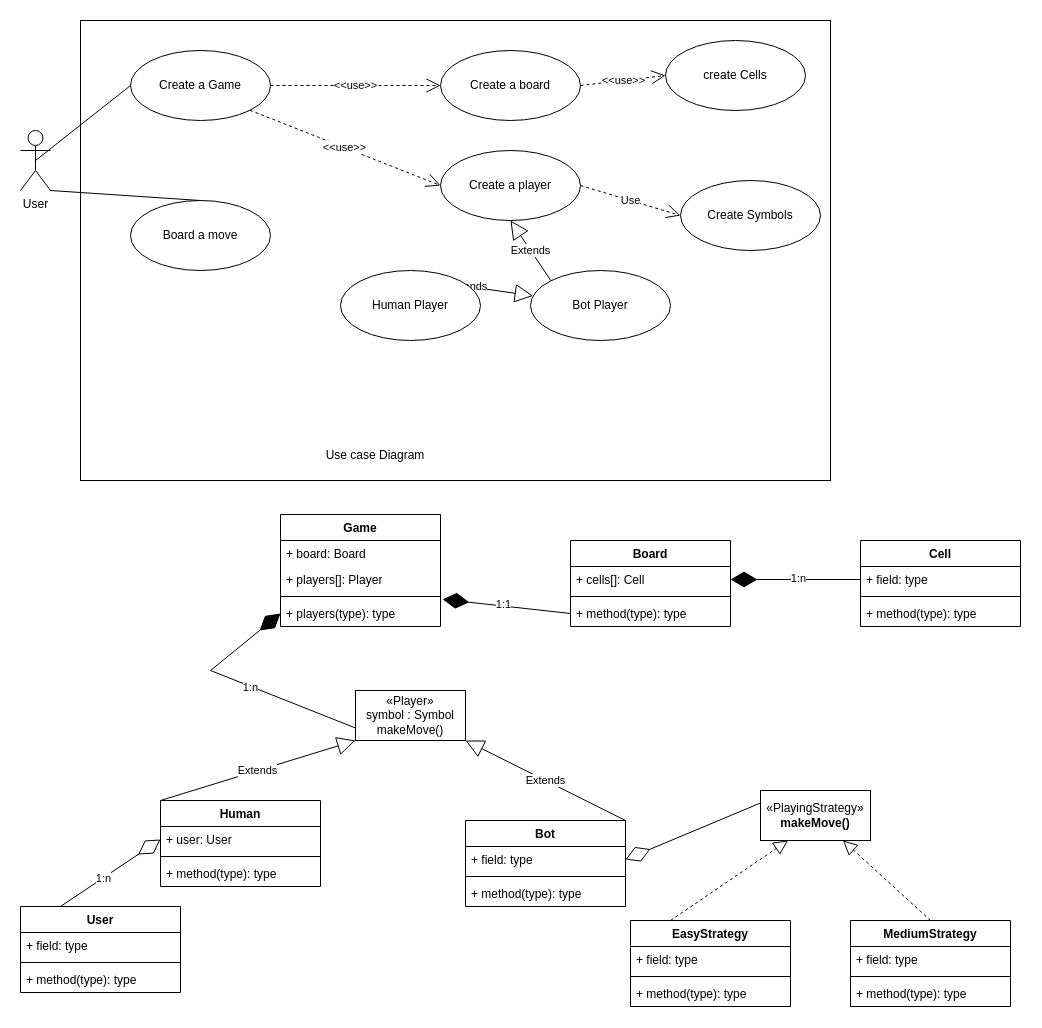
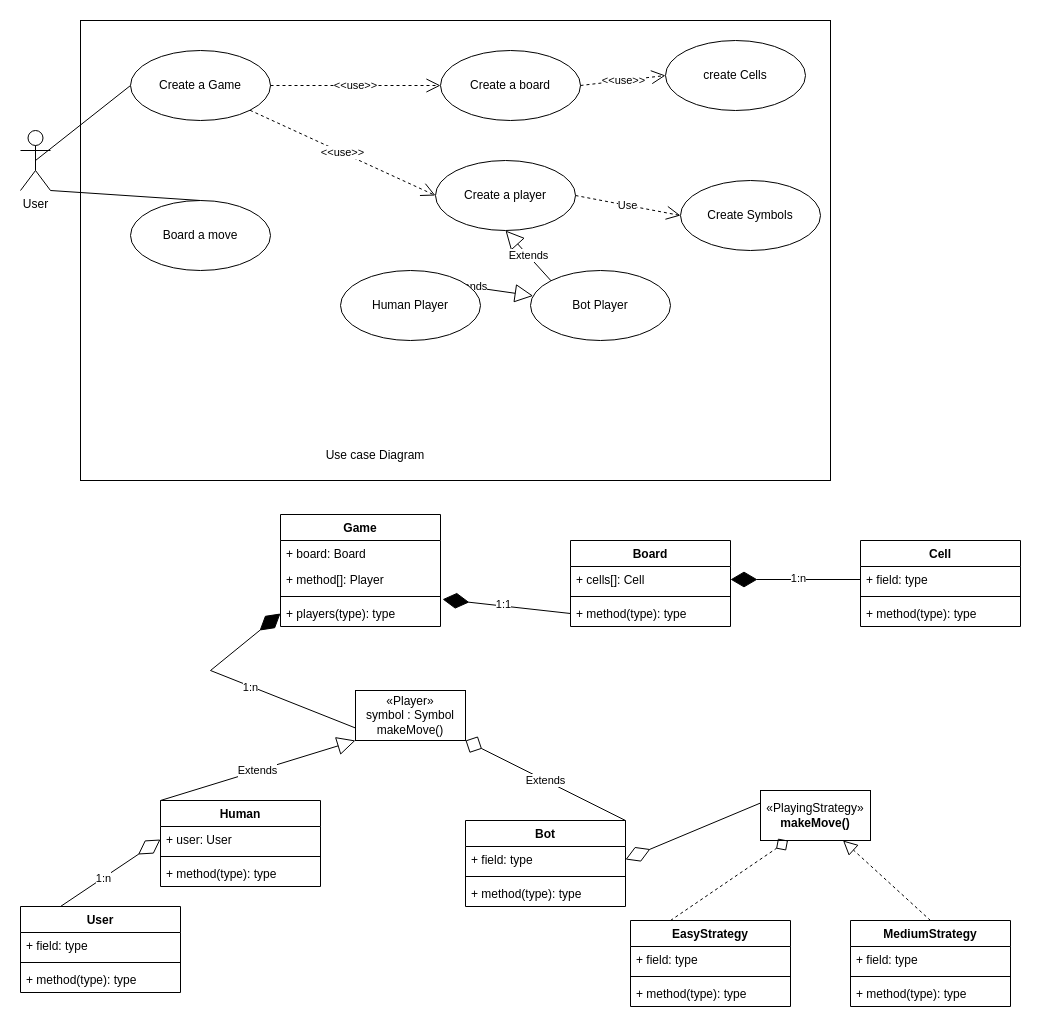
(511, 186) -> (506, 196)
(343, 581) -> (341, 581)
(483, 749) -> (482, 749)
(776, 849) -> (776, 849)
